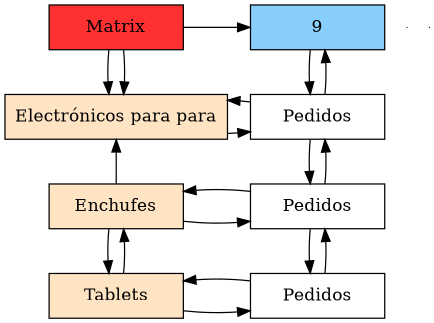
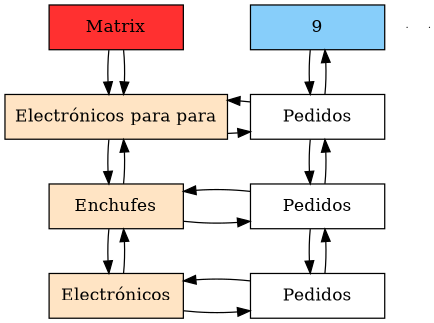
(211, 27) -> none
none -> (108, 155)
(116, 296) -> (116, 296)
